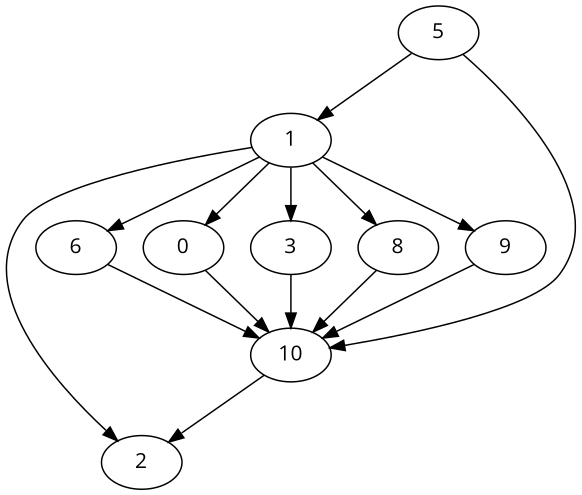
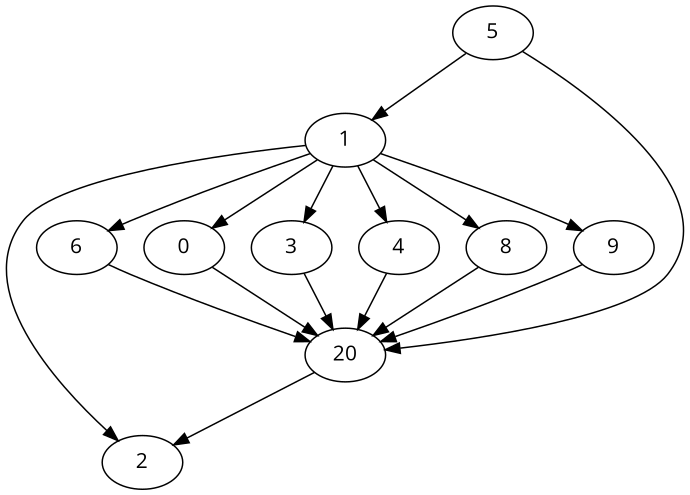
none -> (399, 248)
(291, 355) -> (345, 355)
